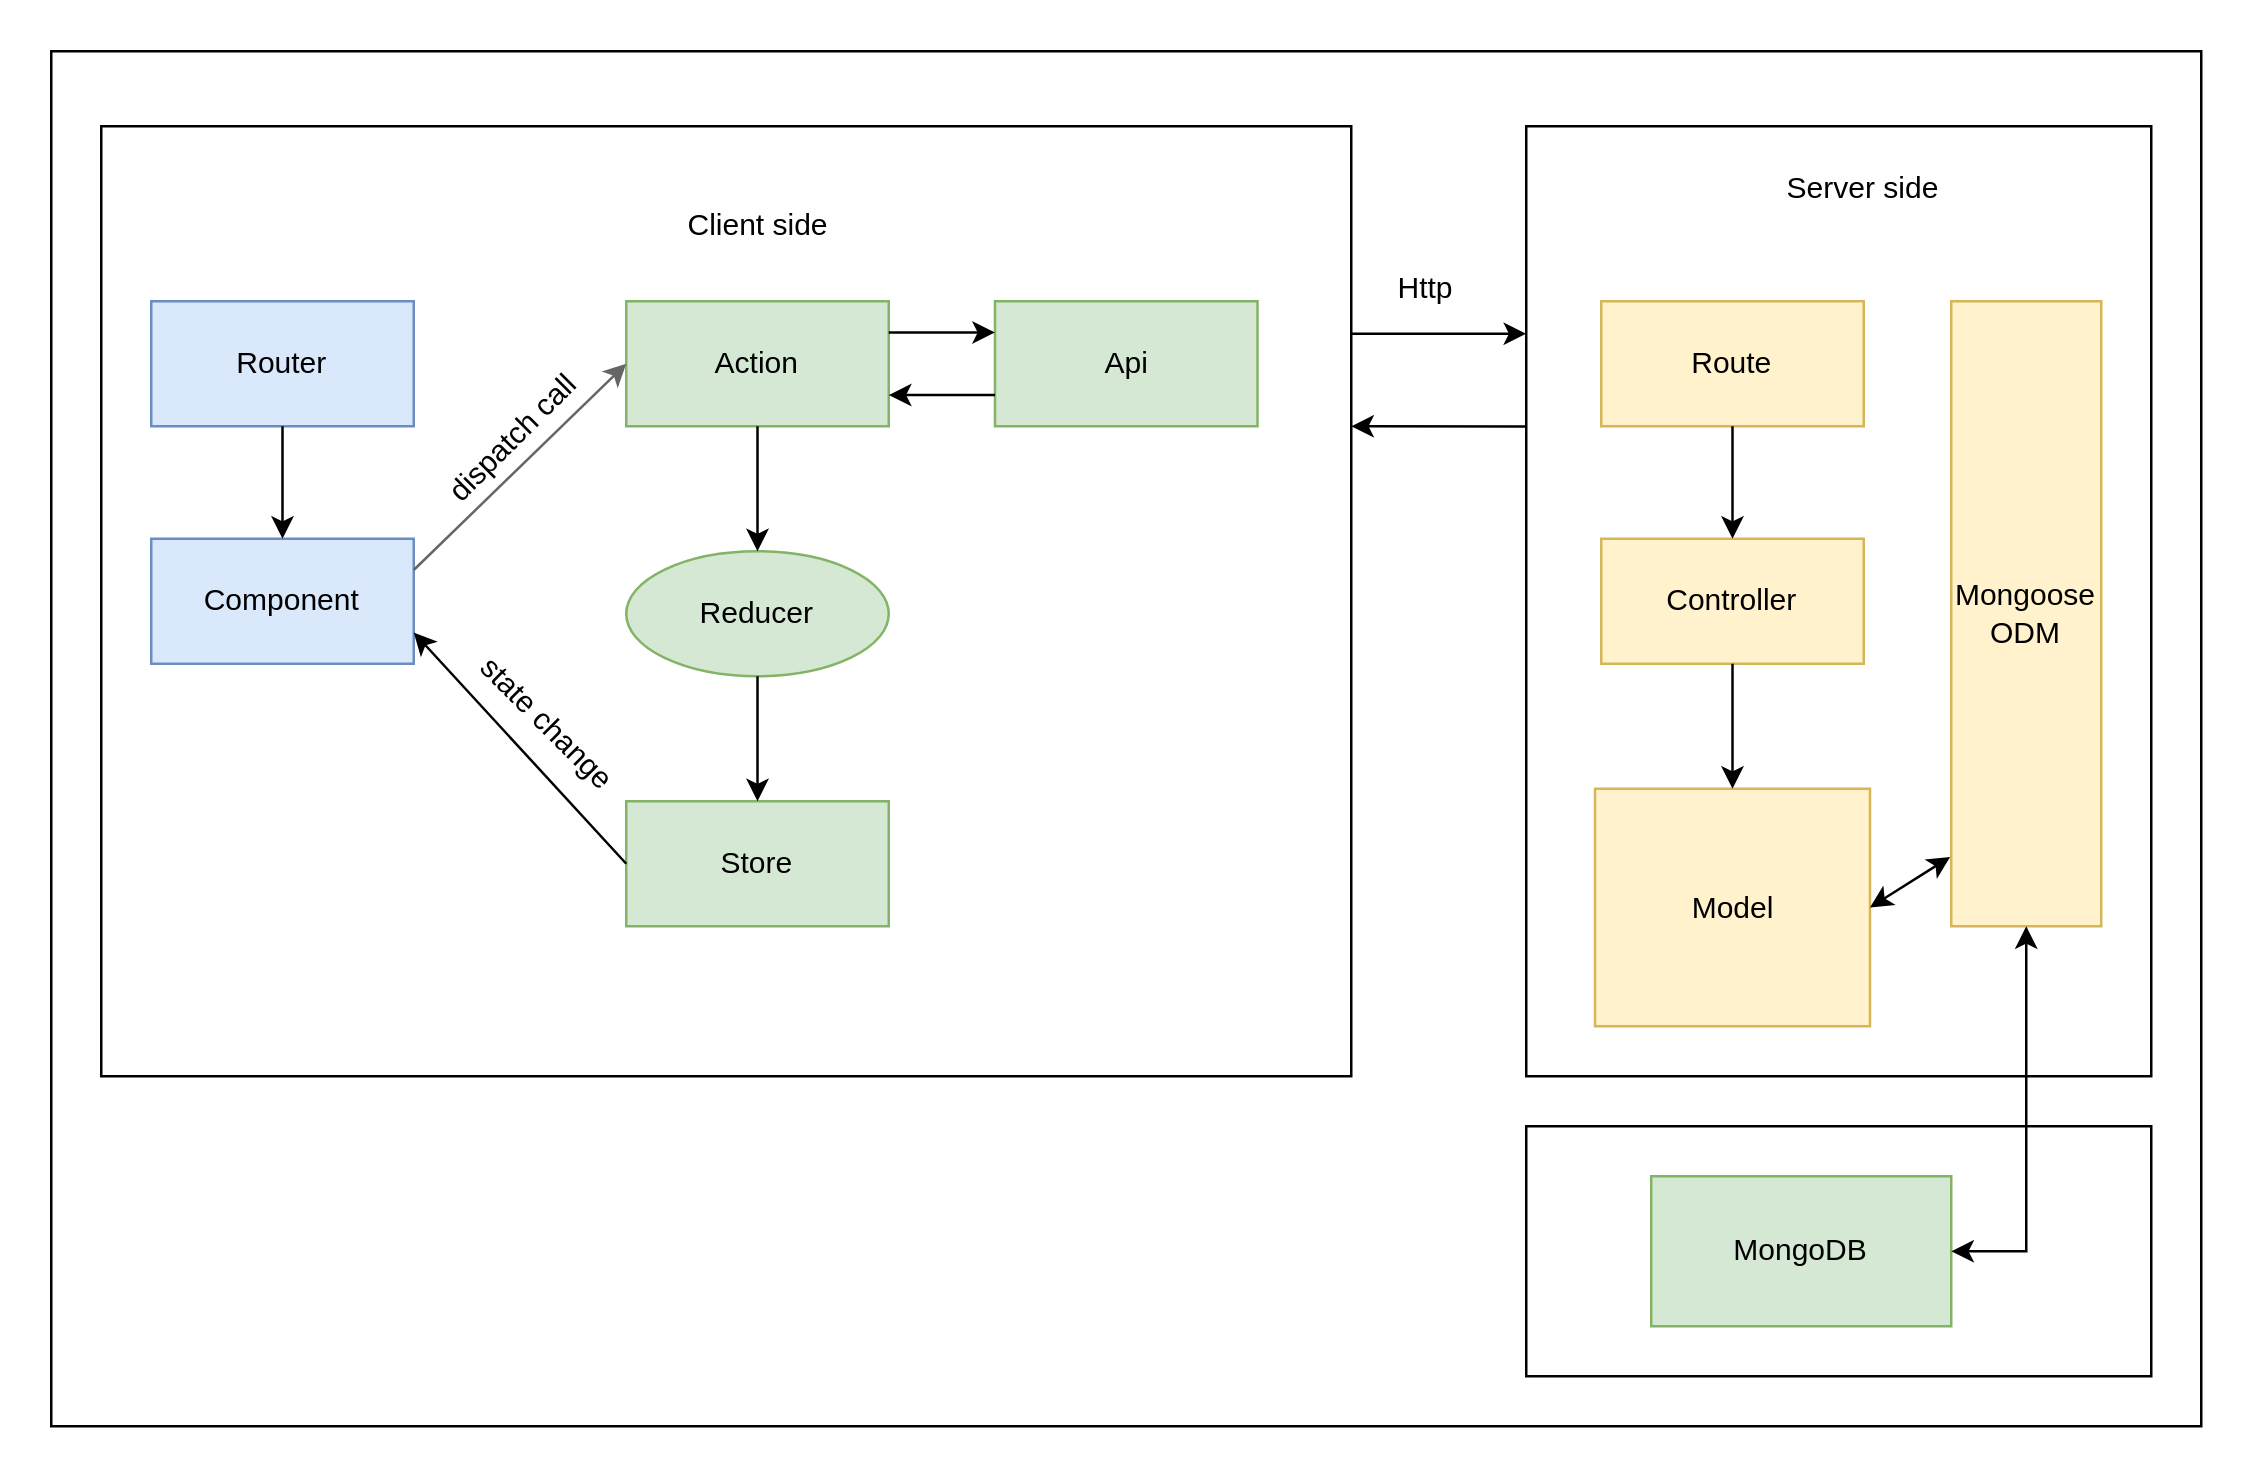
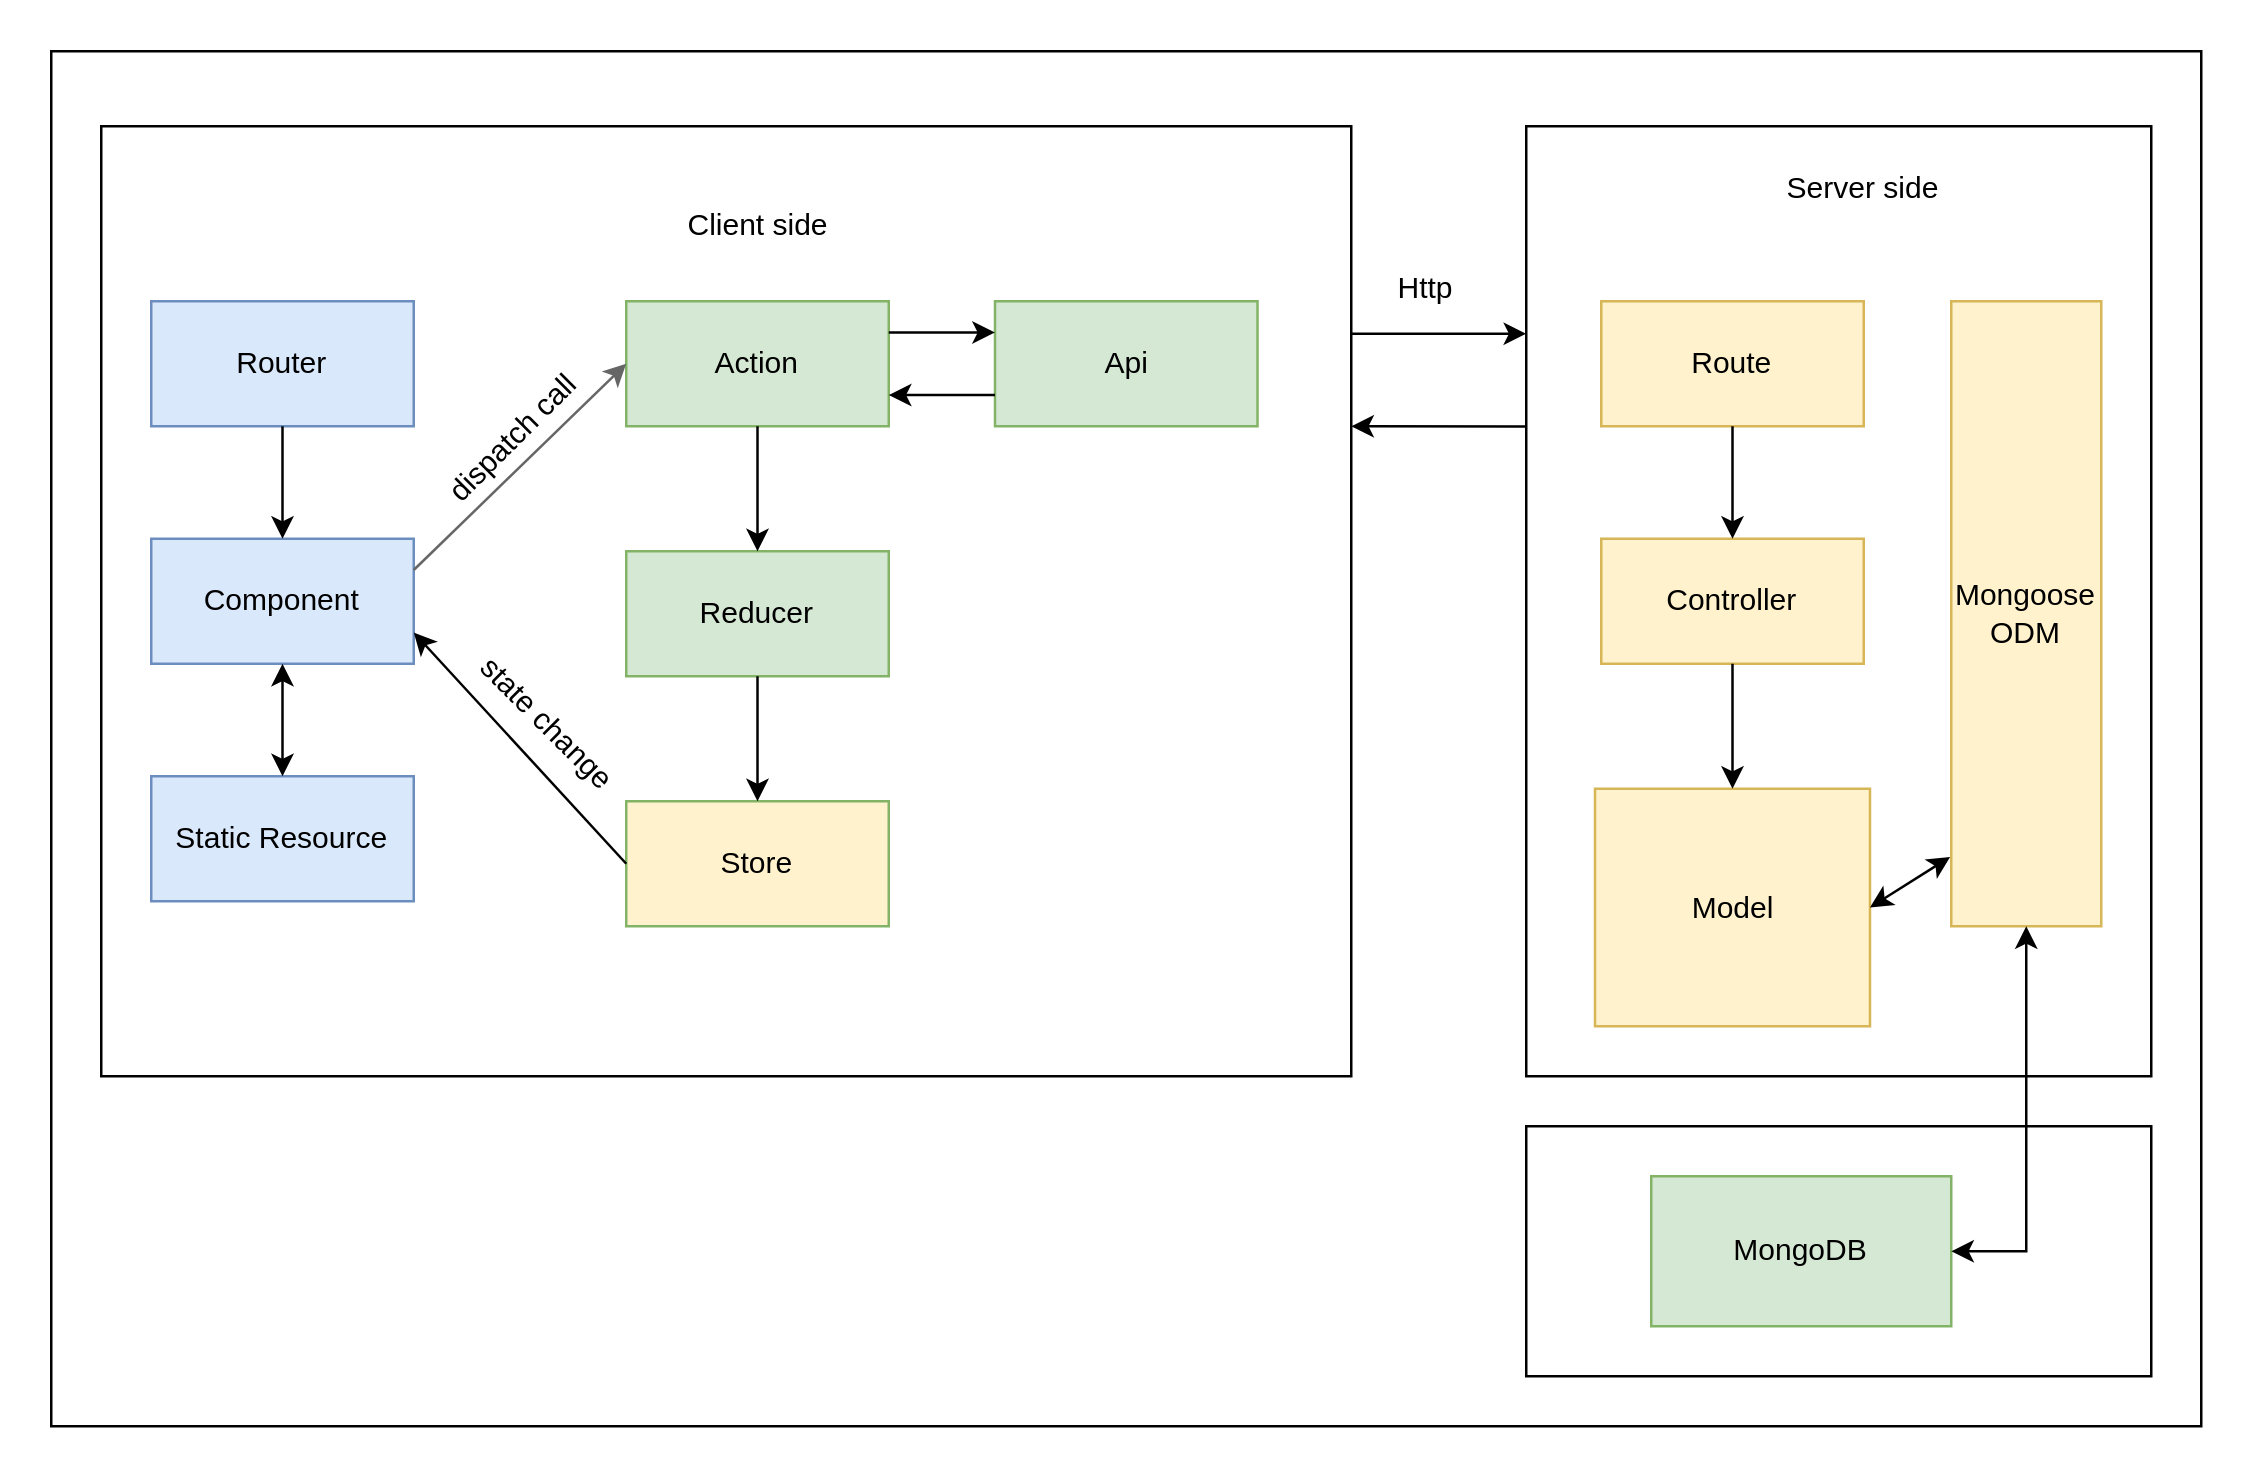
(758, 614) -> (758, 614)
none -> (283, 720)
none -> (283, 839)
(758, 864) -> (758, 864)
